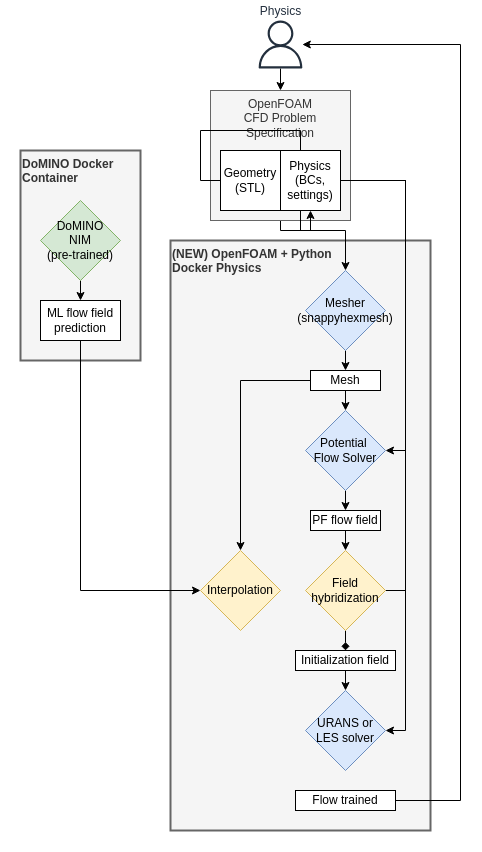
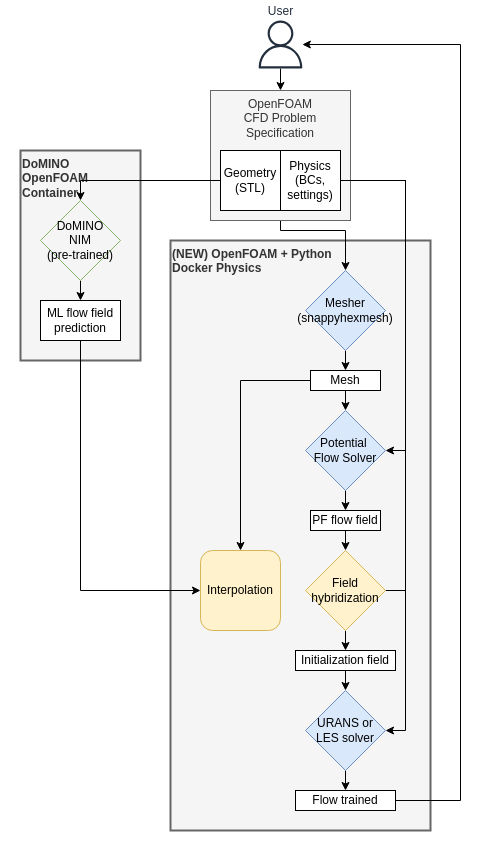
(281, 10) -> (281, 10)
(235, 131) -> (136, 181)
(65, 172) -> (71, 172)
(81, 241) -> (81, 241)
(241, 591) -> (241, 591)
(346, 641) -> (346, 642)
none -> (346, 777)
